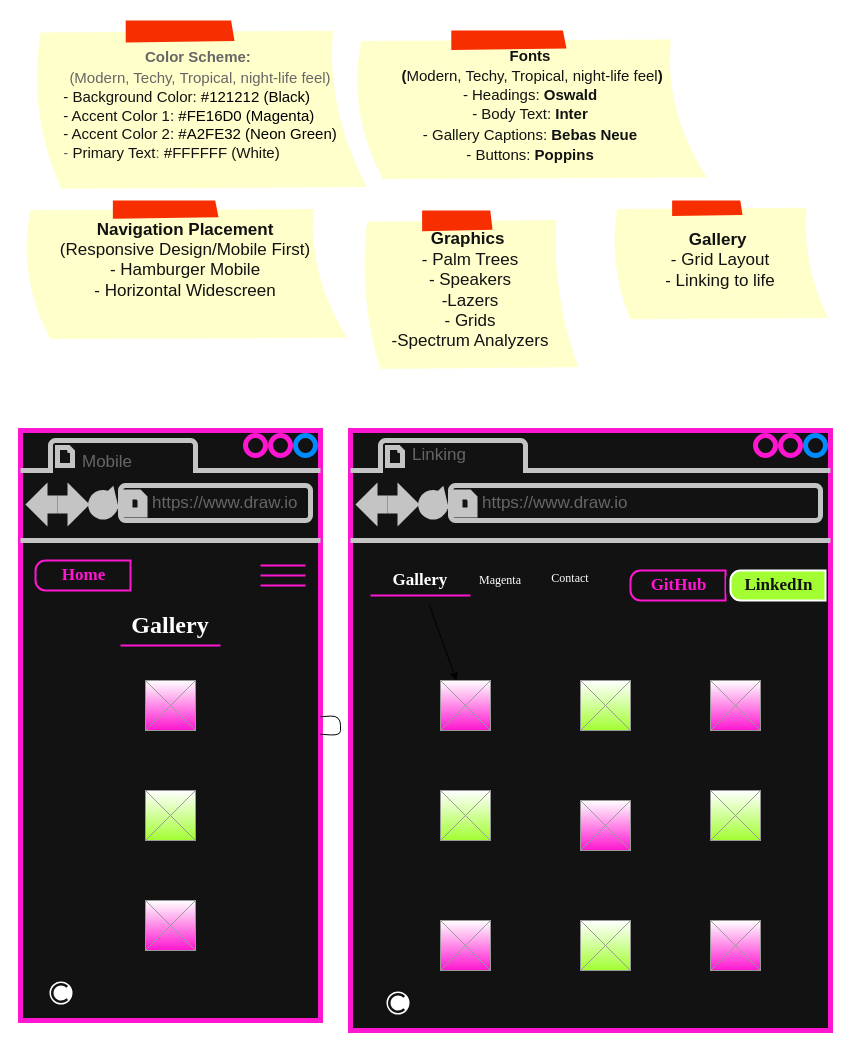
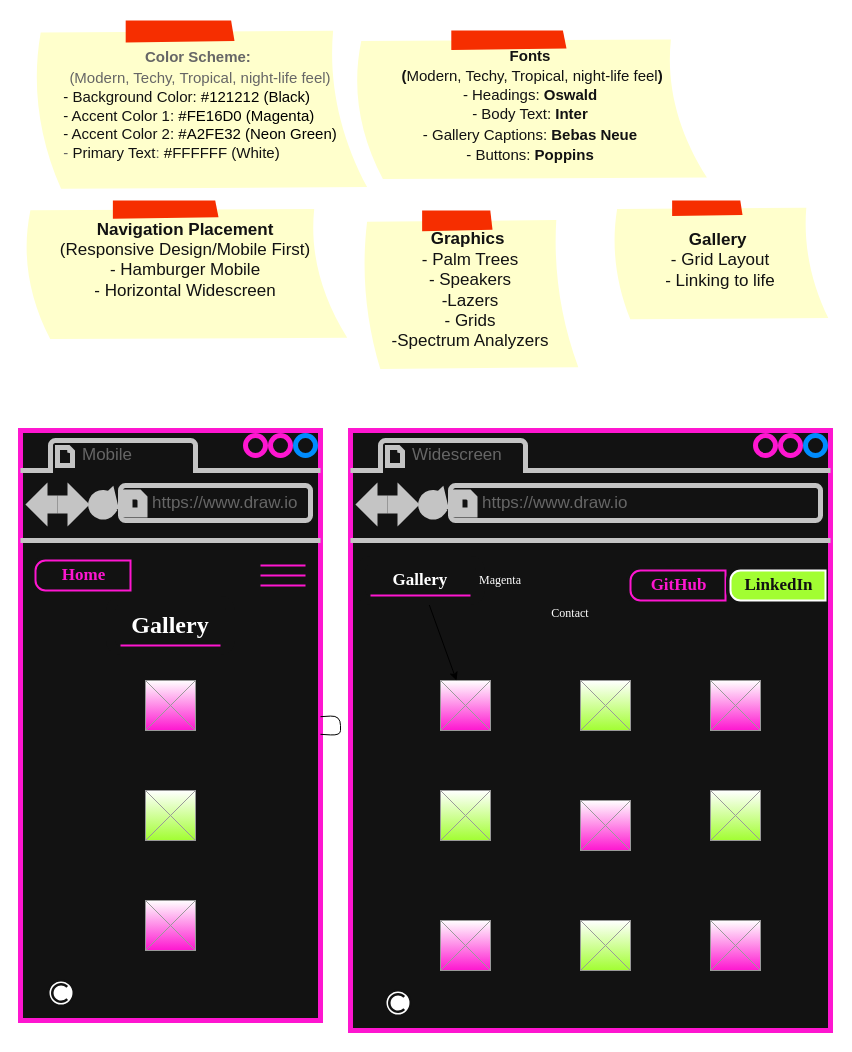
(441, 456) -> (458, 456)
(161, 463) -> (136, 456)
(571, 586) -> (571, 621)
